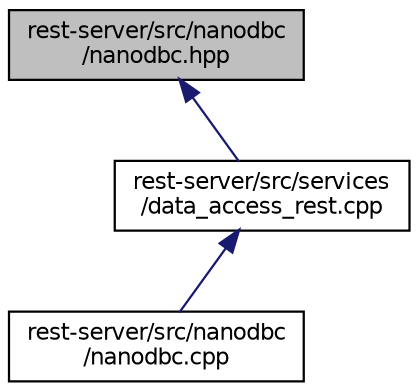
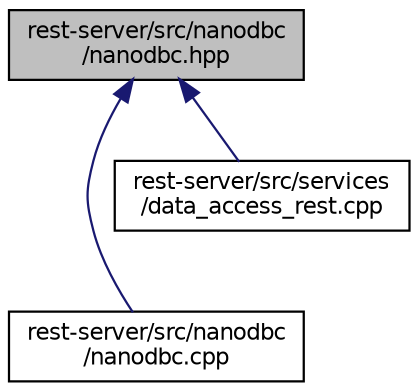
(203, 280) -> (88, 207)
